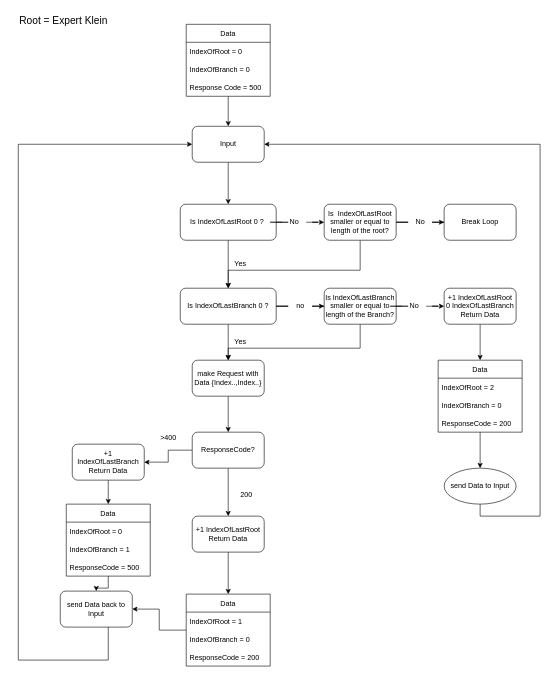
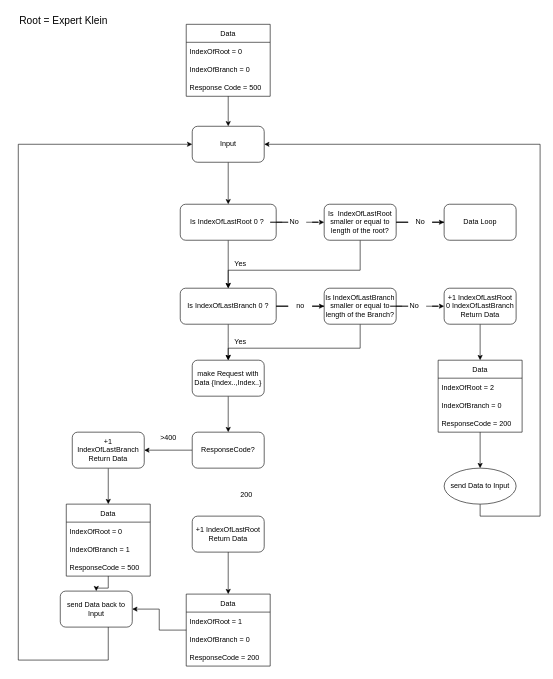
(480, 222) -> (480, 222)
(108, 462) -> (108, 450)
(228, 510) -> none
